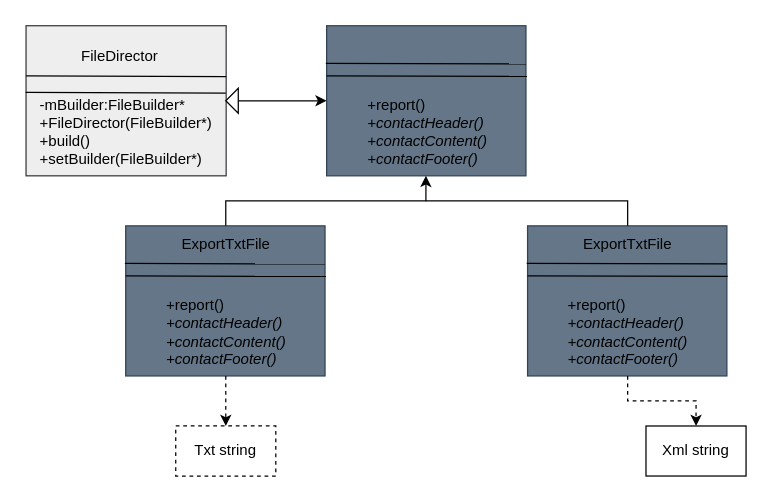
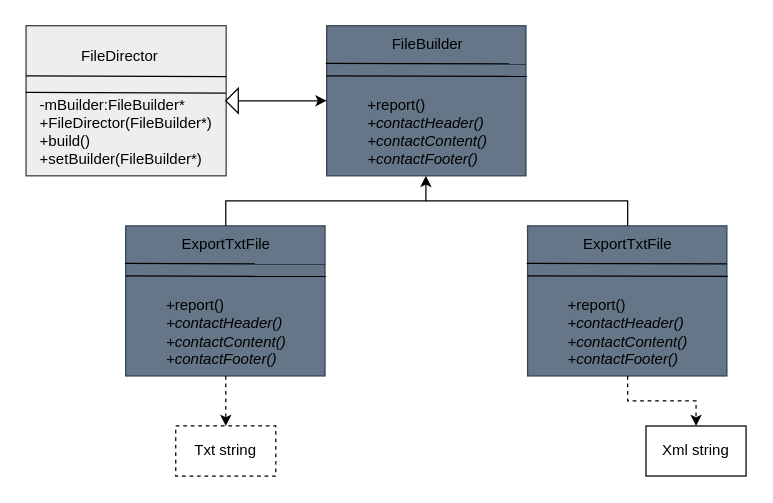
none -> (426, 44)
